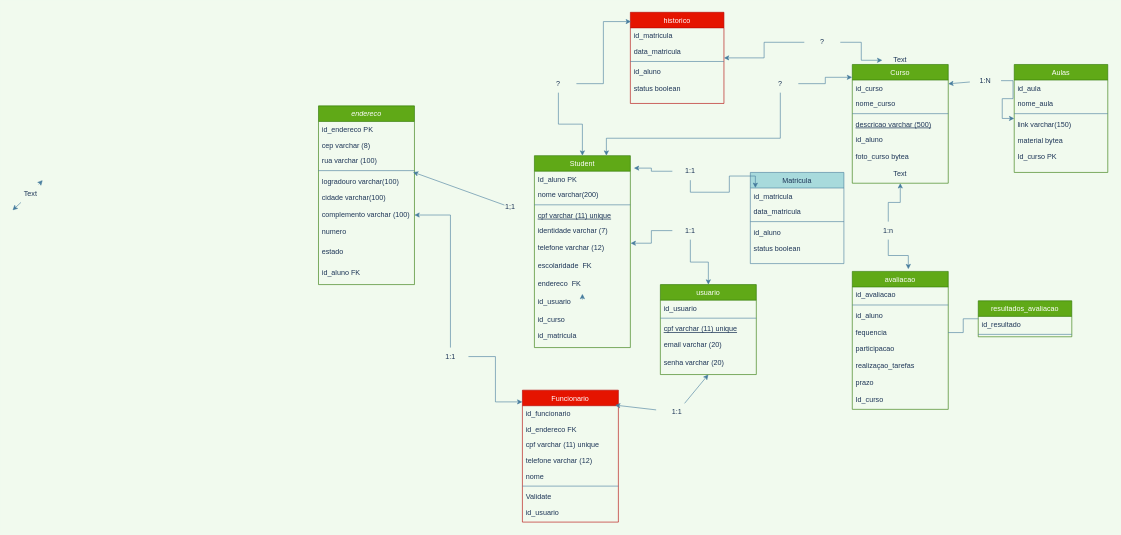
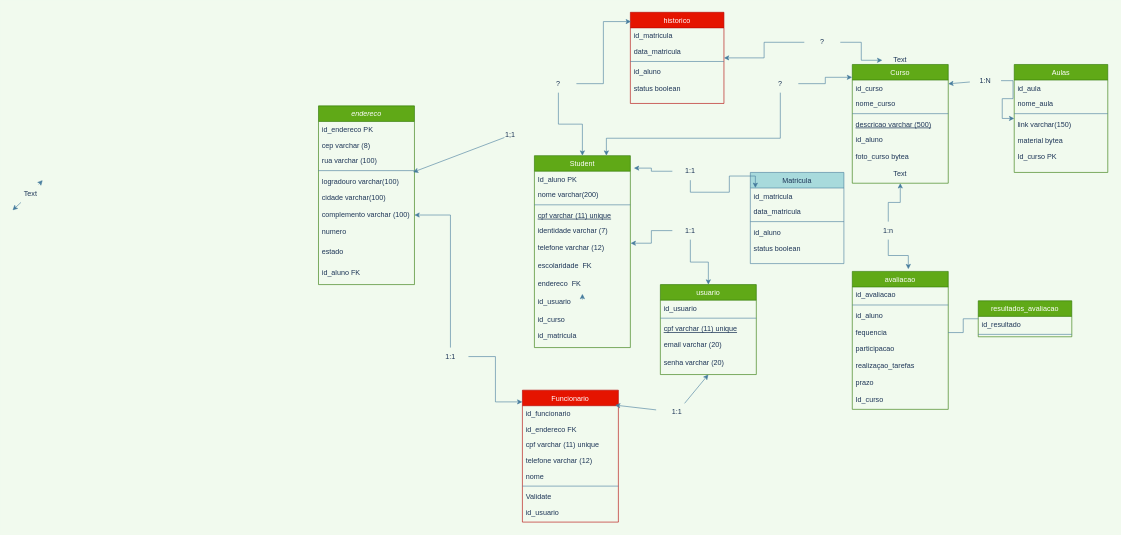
(510, 207) -> (510, 135)
